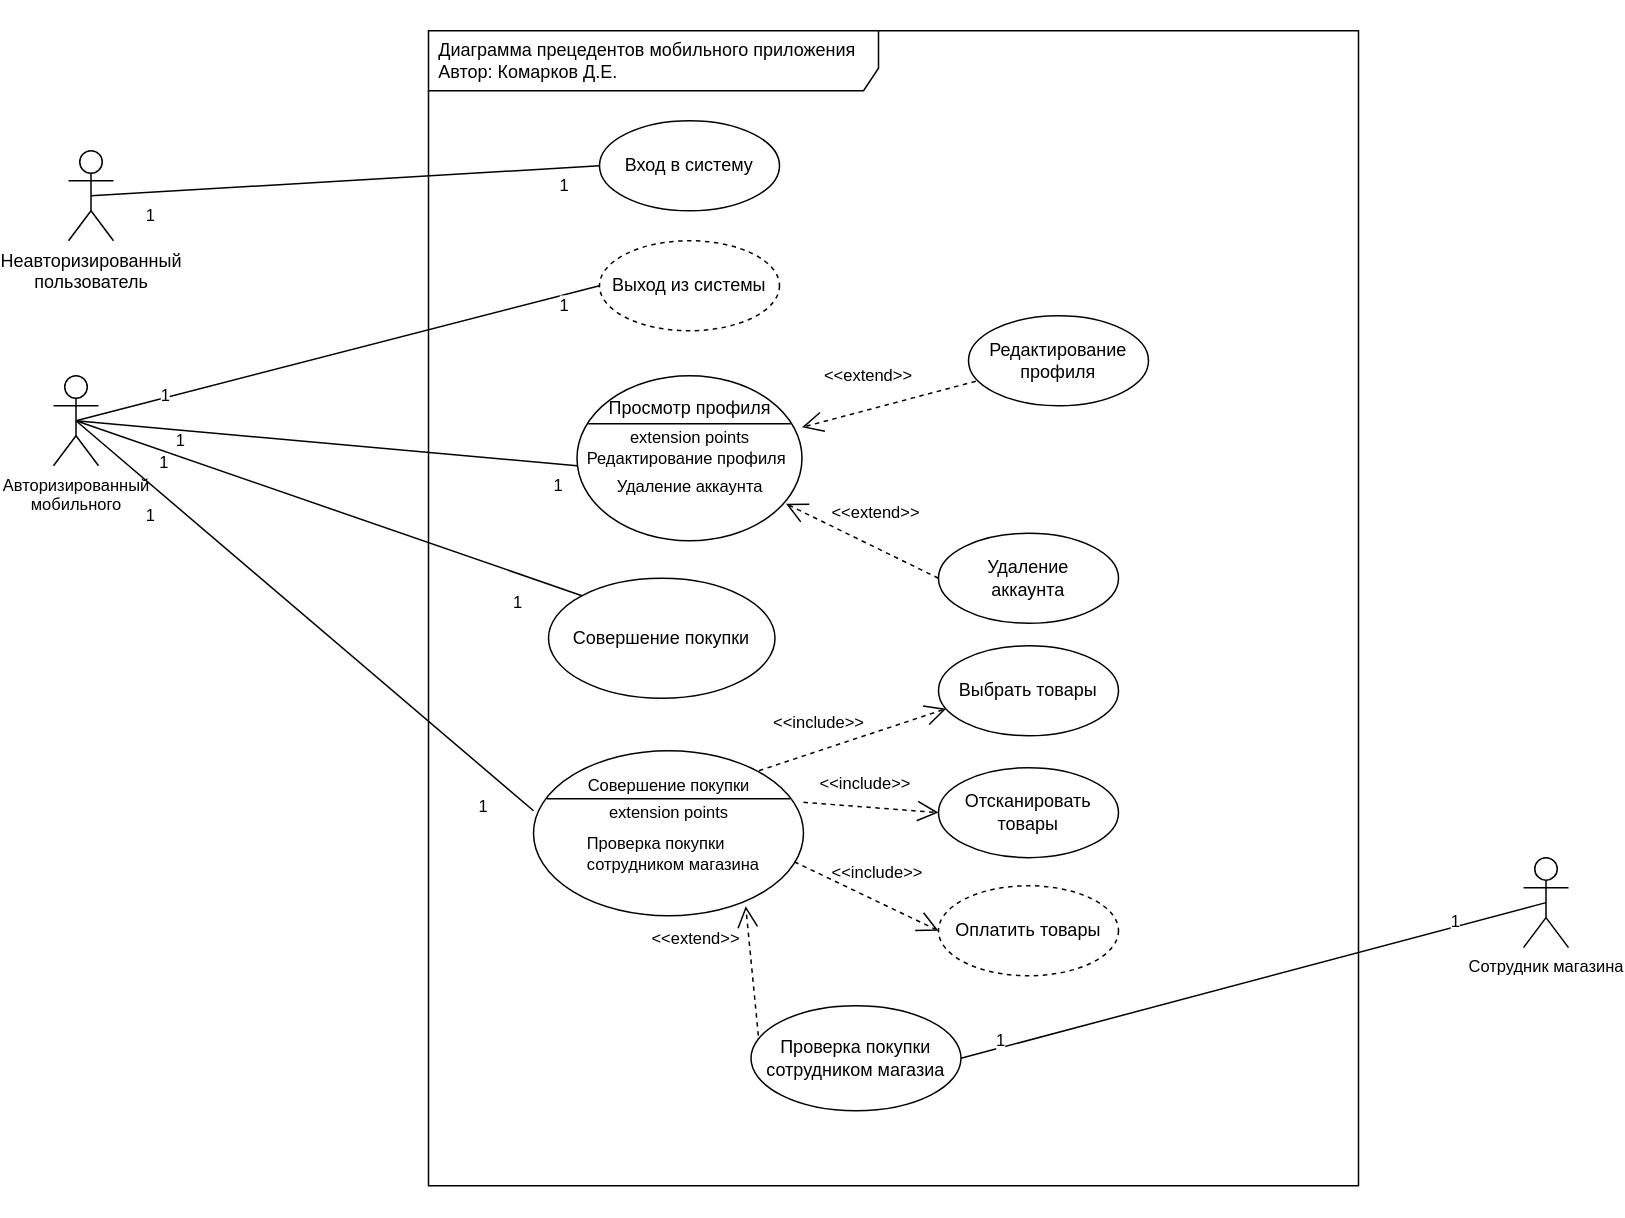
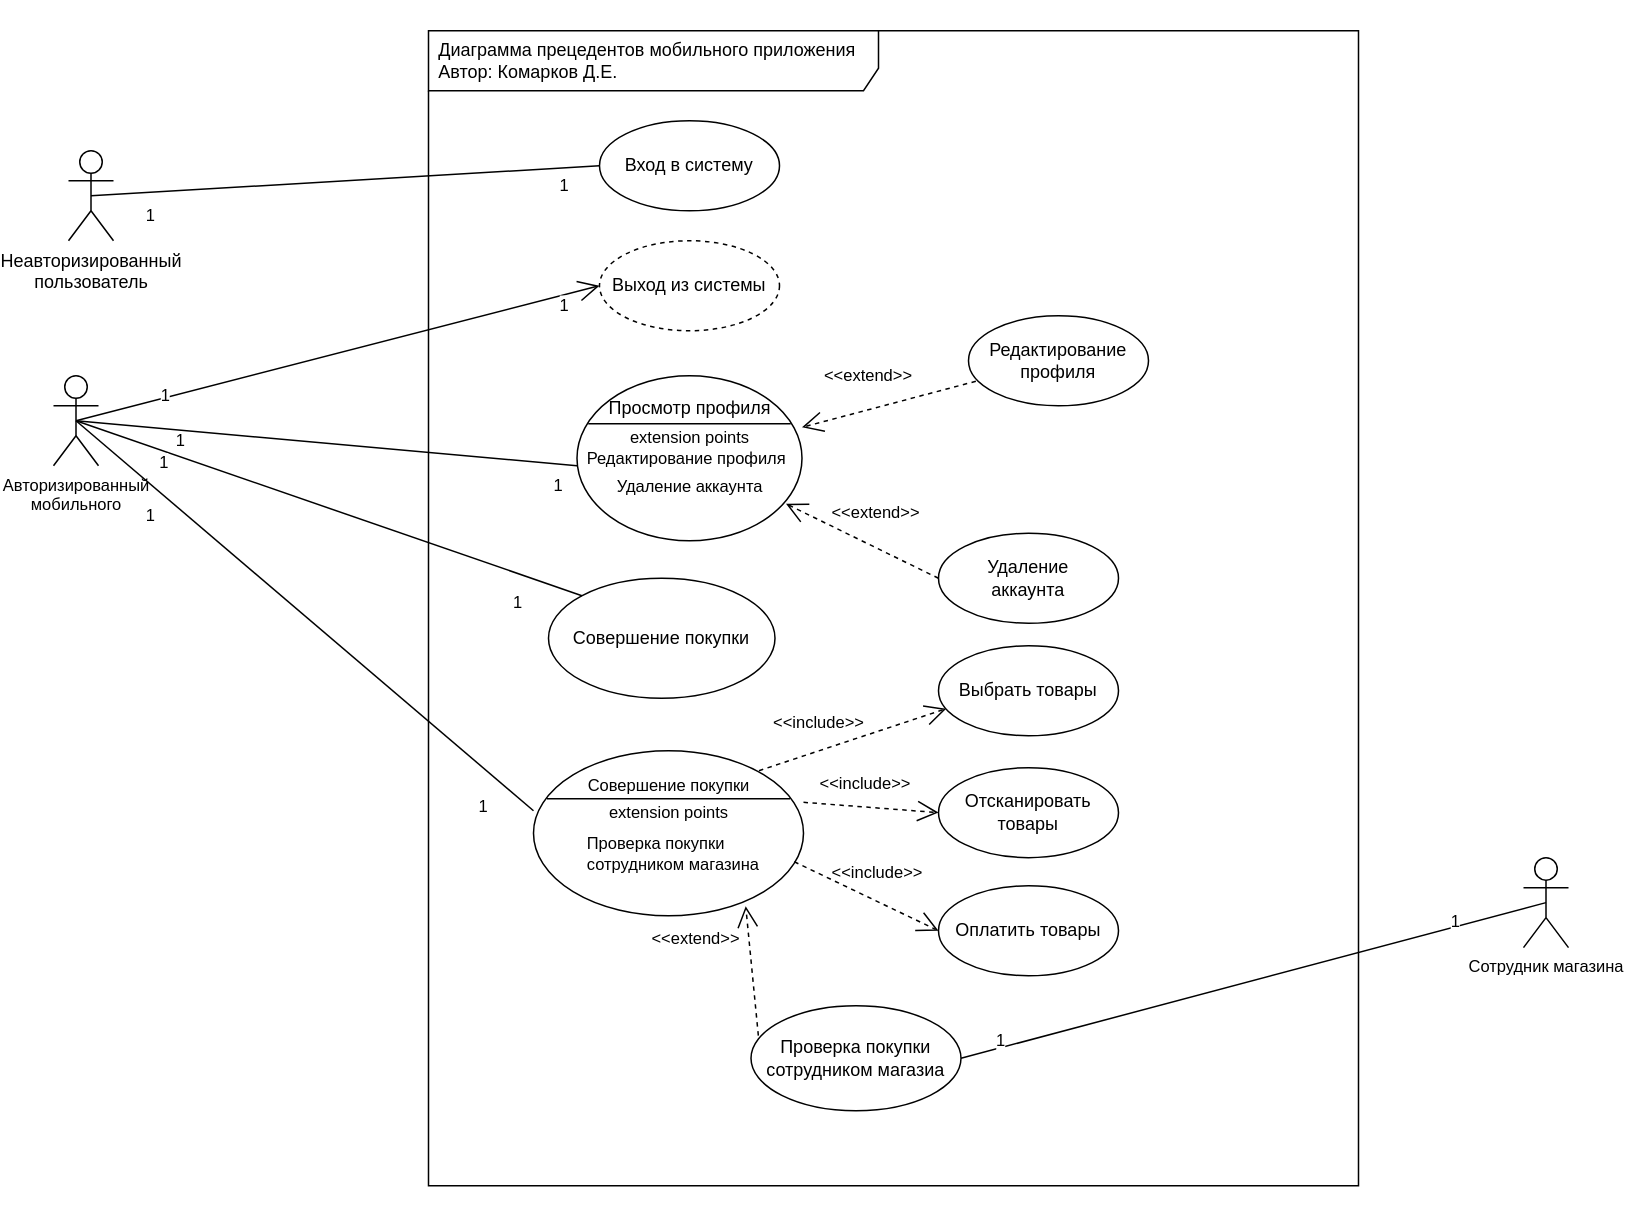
(593, 287) -> (593, 287)
(1028, 931) -> (1028, 931)
